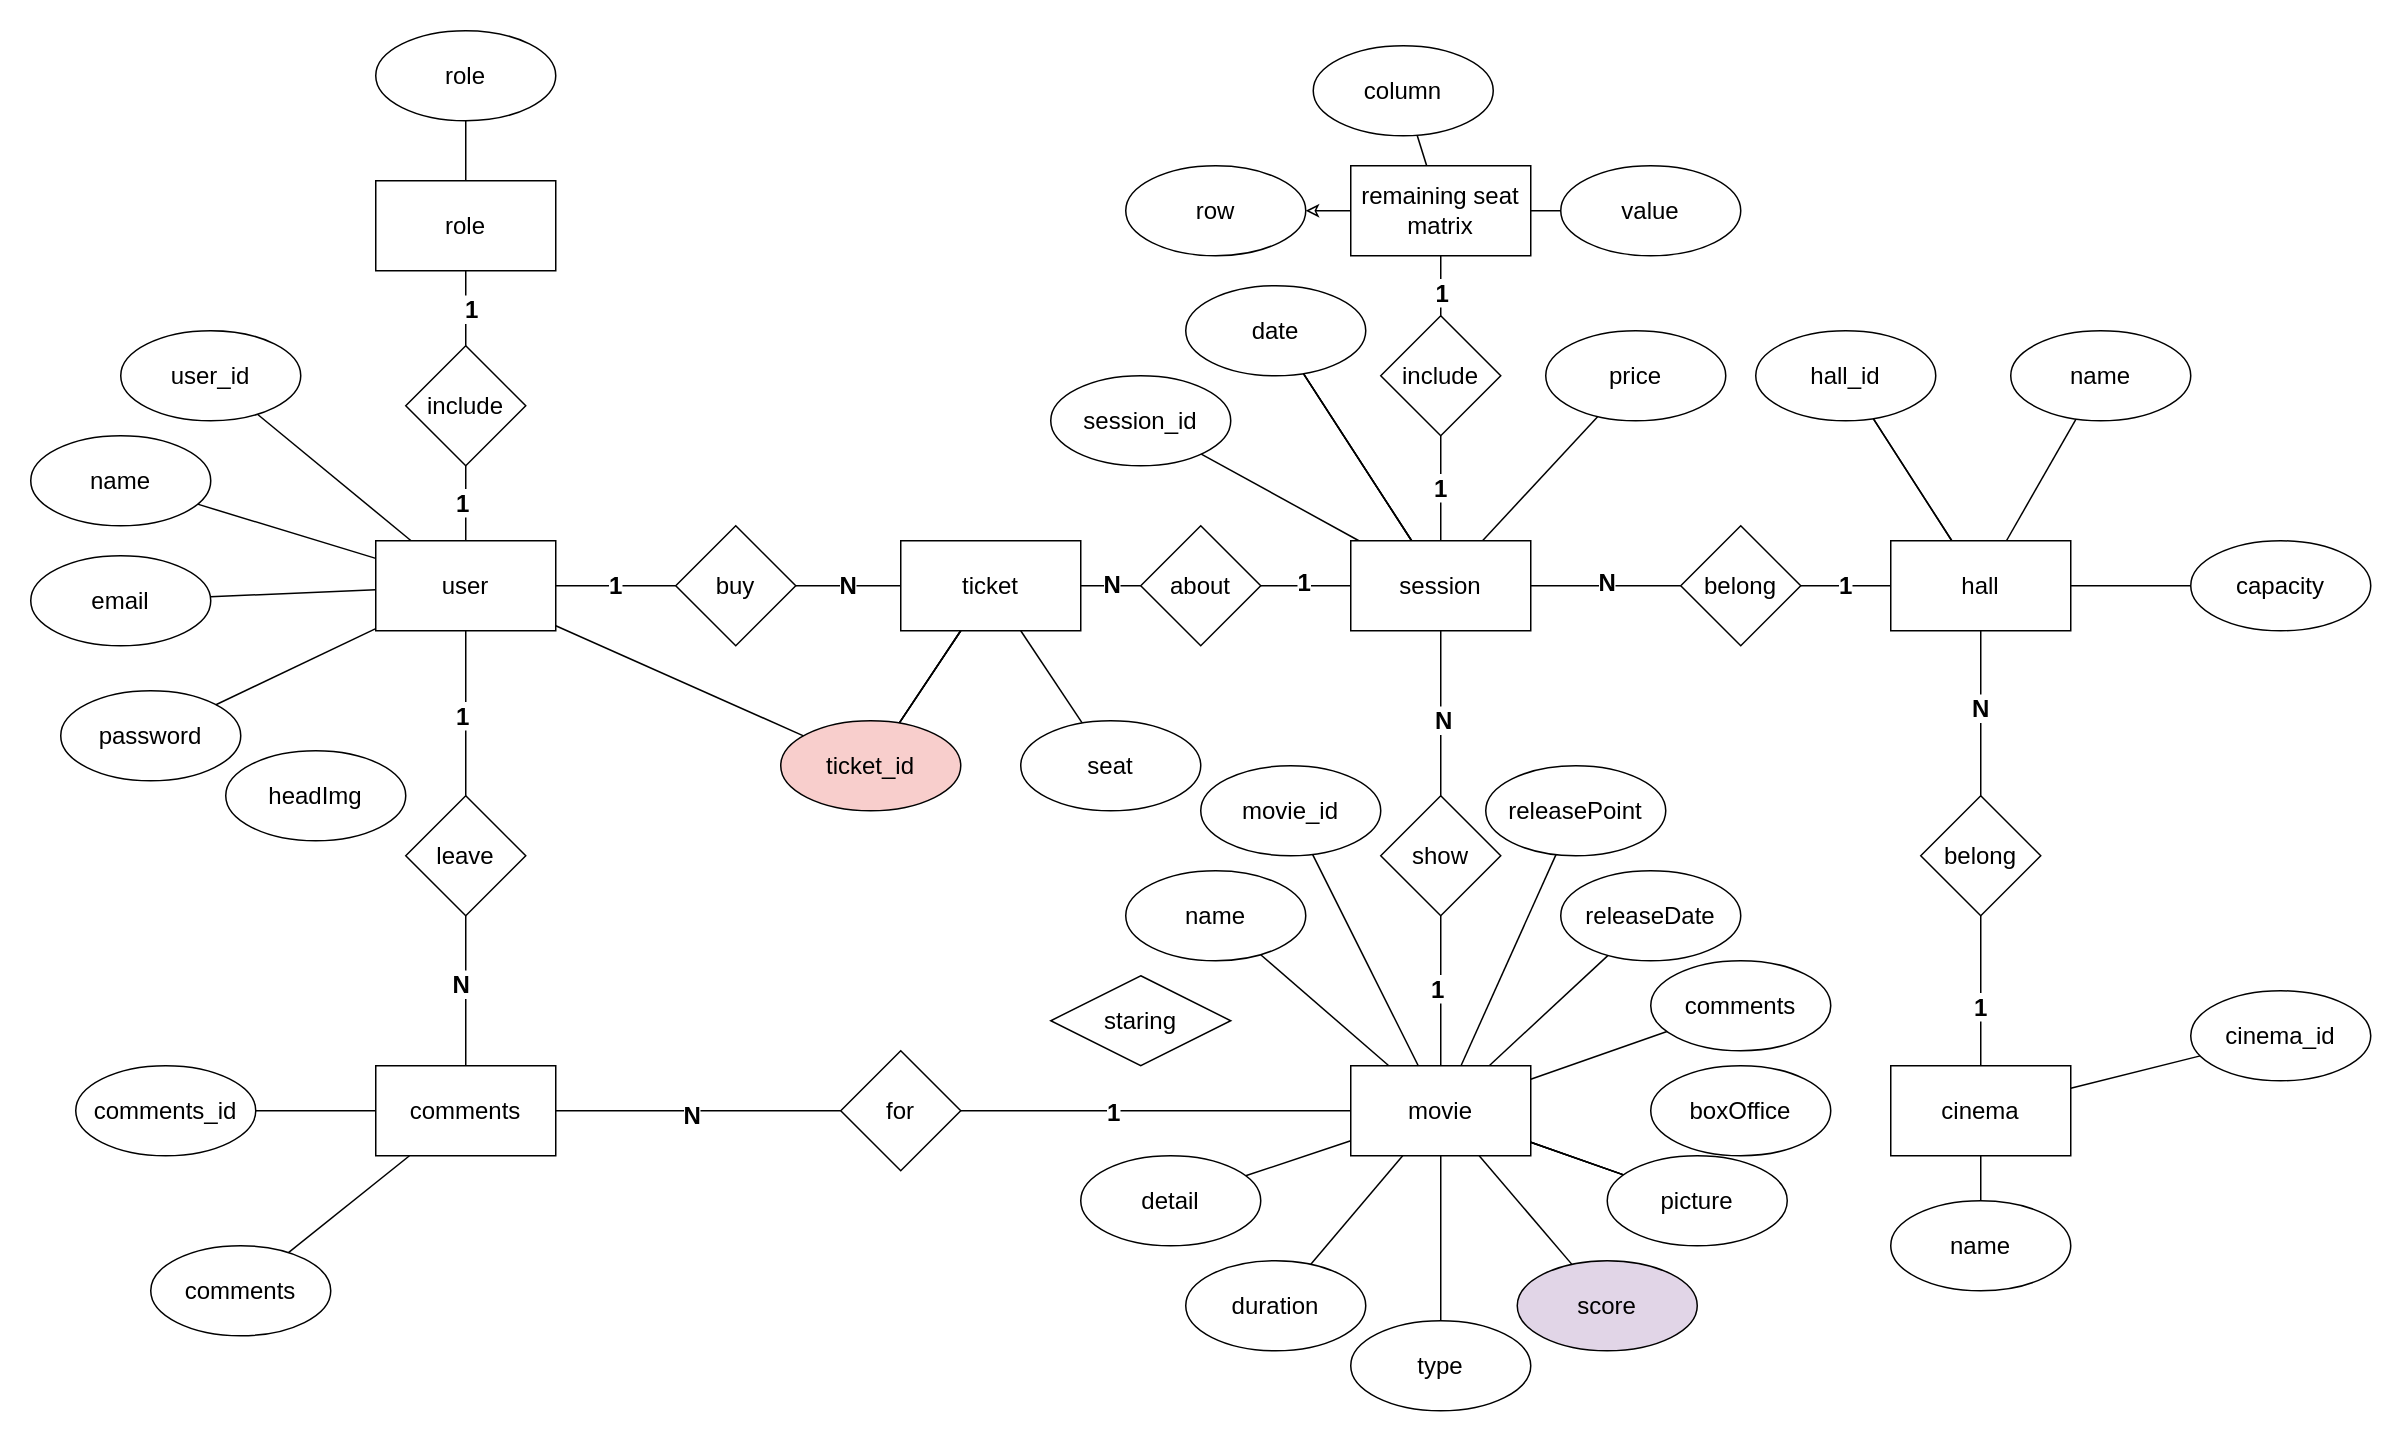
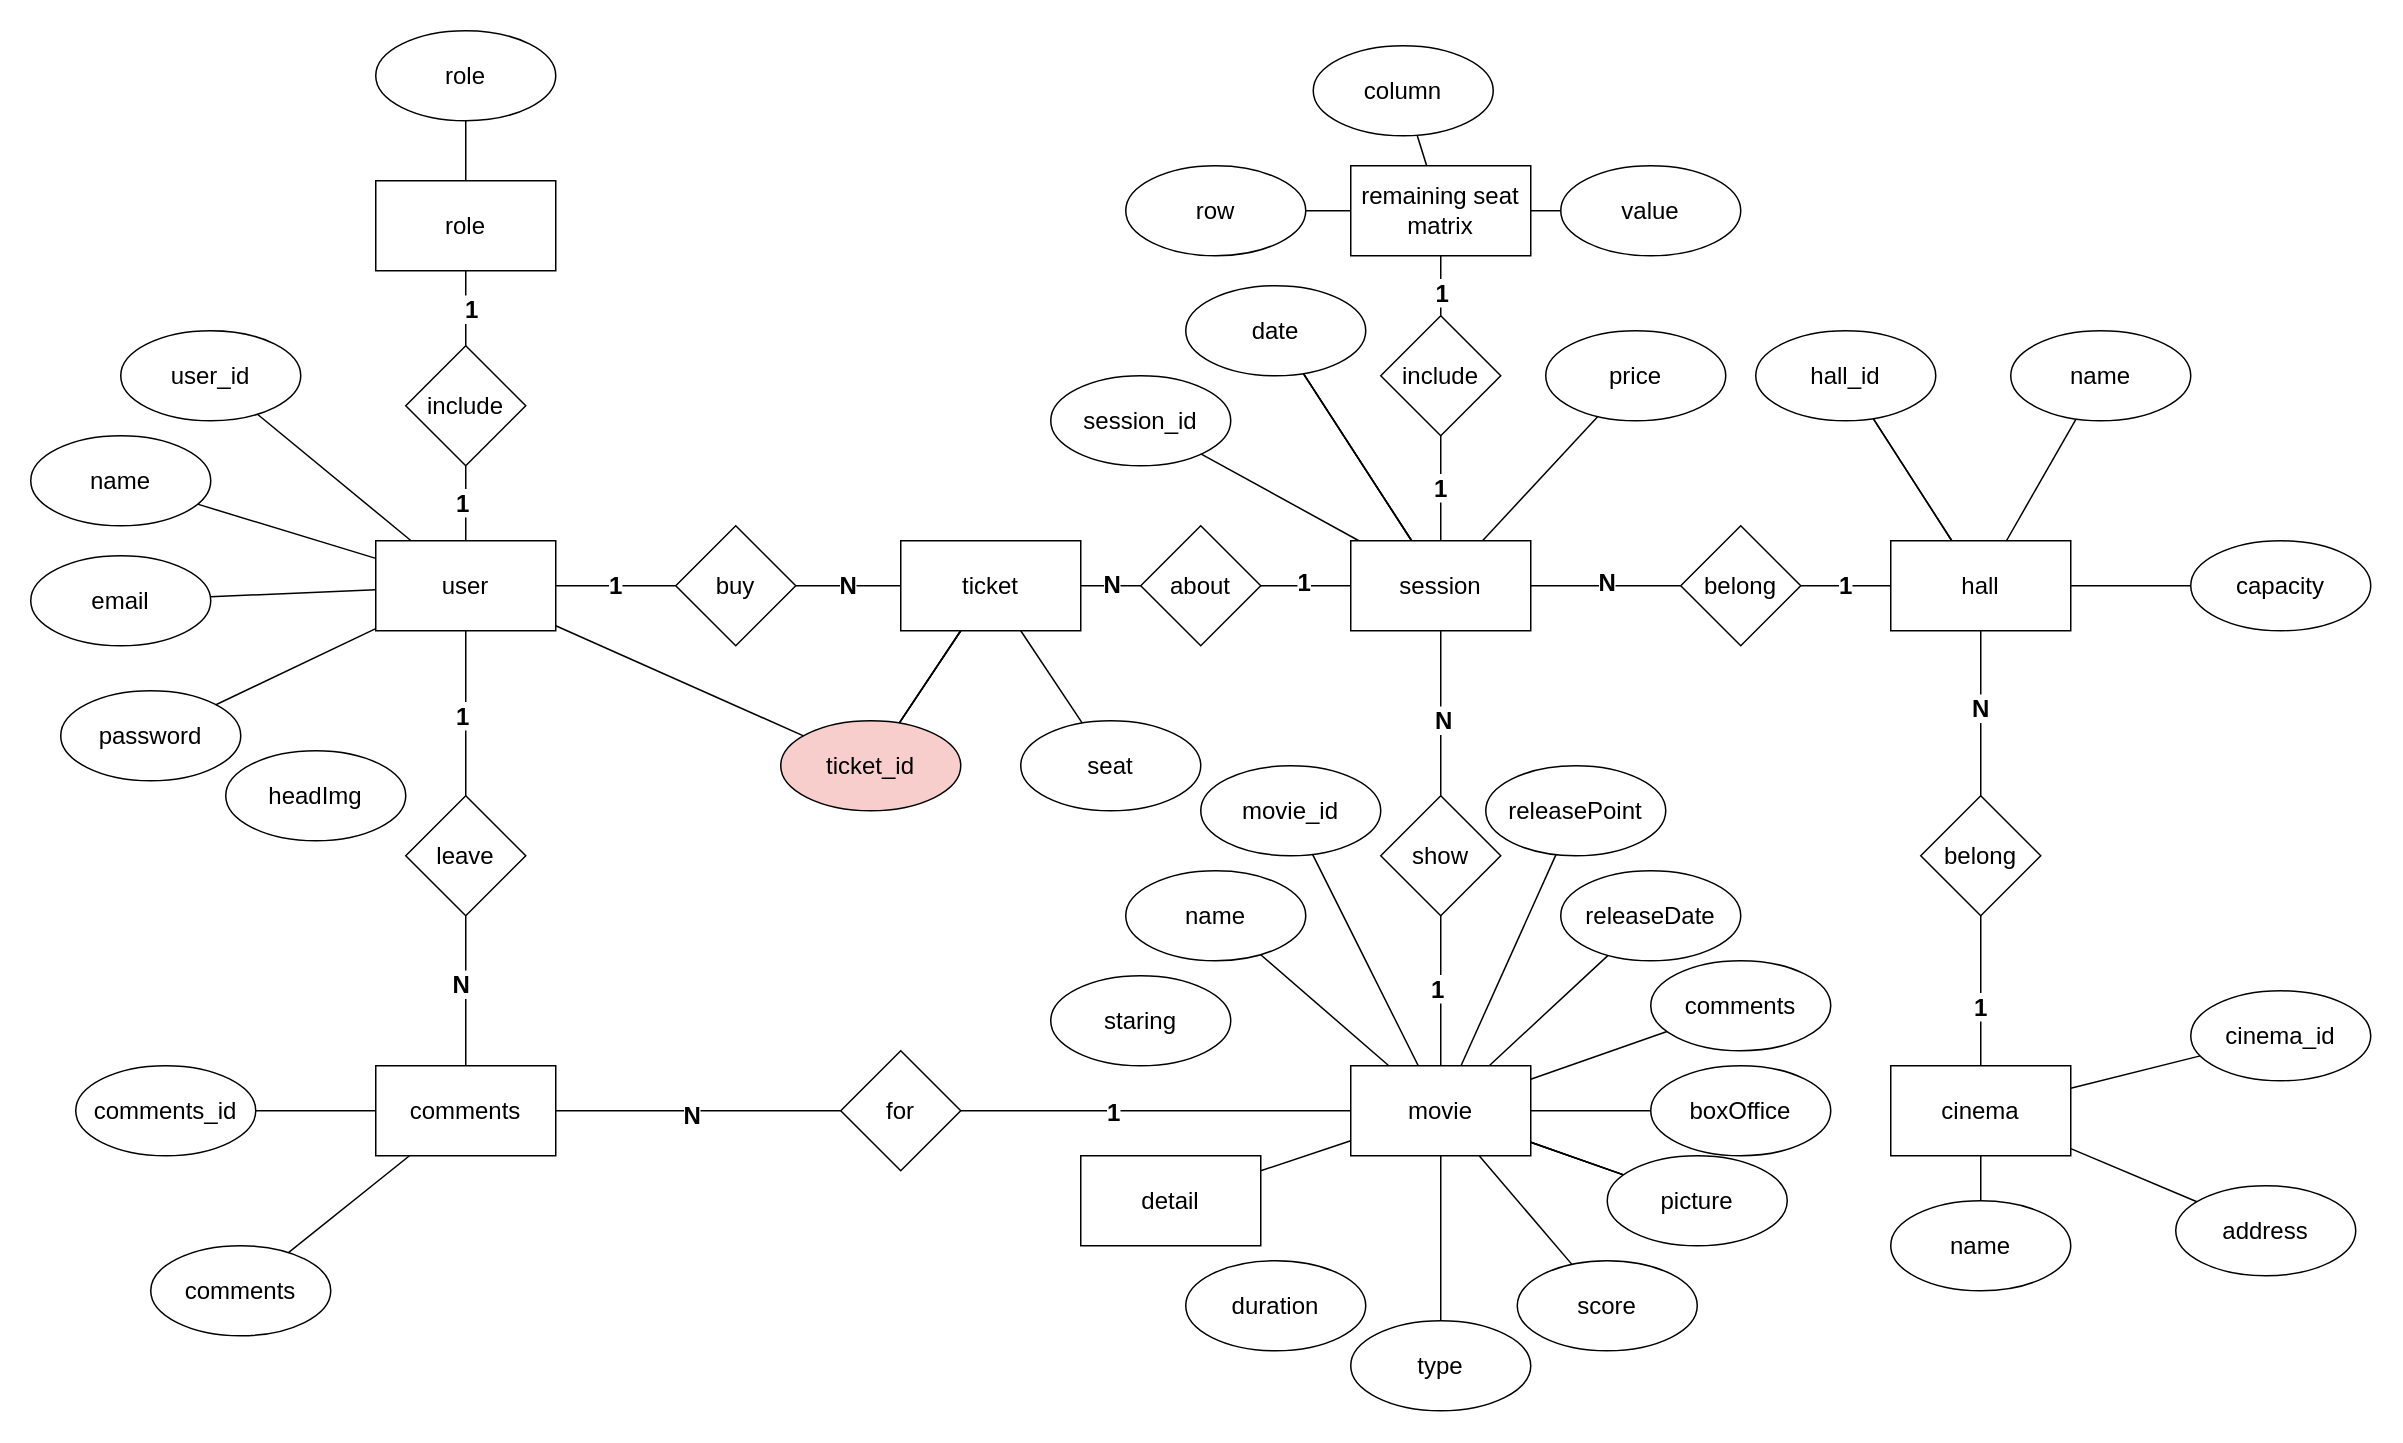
(1317, 211) -> (1312, 211)
(1141, 1021) -> (1141, 1021)
none -> (2134, 1175)
(1171, 1201) -> (1171, 1201)
(1357, 1210) -> (1591, 1111)
none -> (2266, 1231)
(1607, 1306) -> (1607, 1306)
